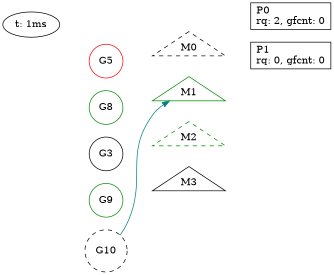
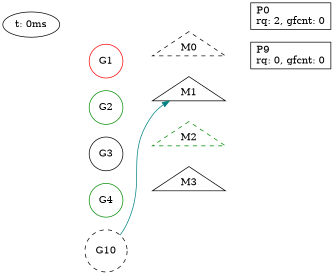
(31, 25) -> (31, 25)
(291, 56) -> (291, 56)
(106, 61) -> (106, 61)
(189, 93) -> (189, 93)
(106, 108) -> (106, 108)
(106, 200) -> (106, 200)
